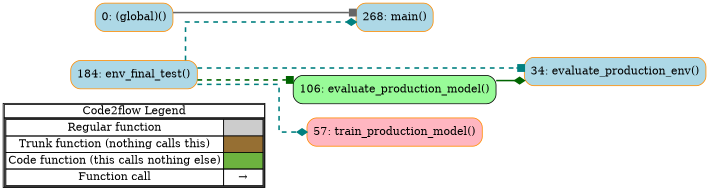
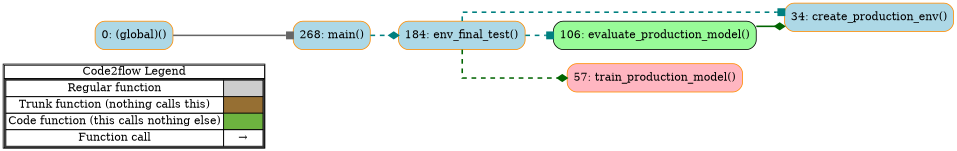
(247, 22) -> (380, 35)
(615, 72) -> (869, 17)
(241, 80) -> (535, 35)
(279, 88) -> (496, 78)
